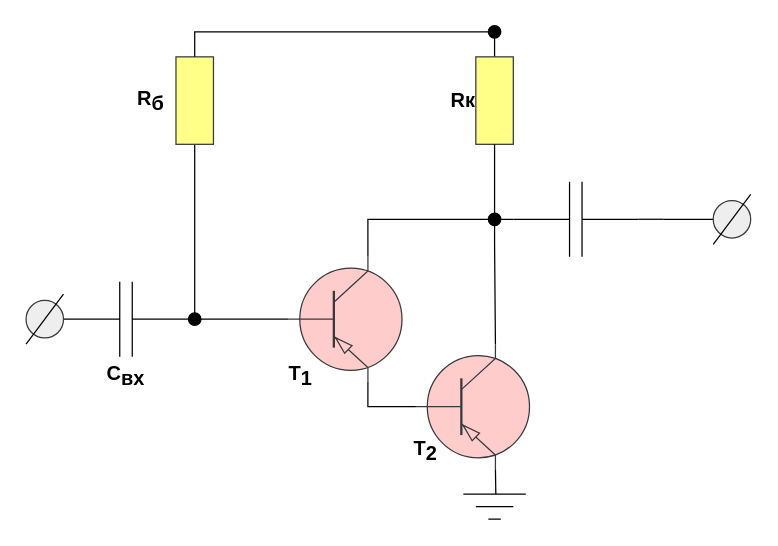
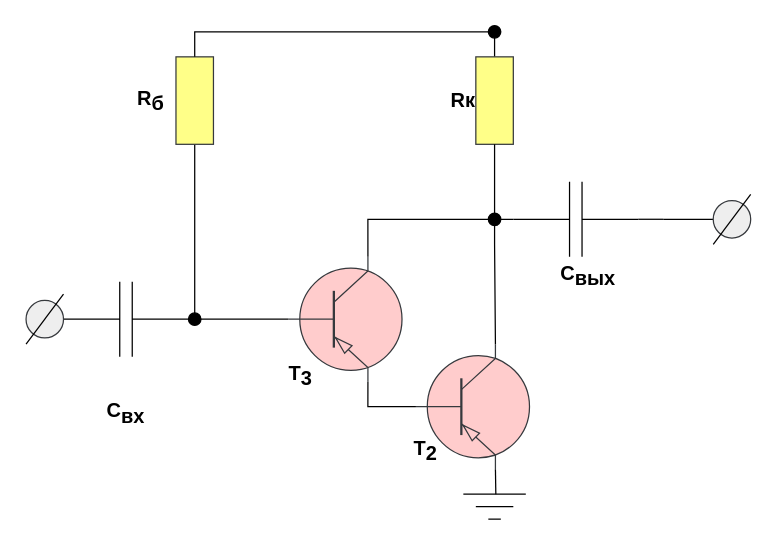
none -> (588, 276)
(126, 376) -> (126, 413)
(301, 376) -> (301, 376)
